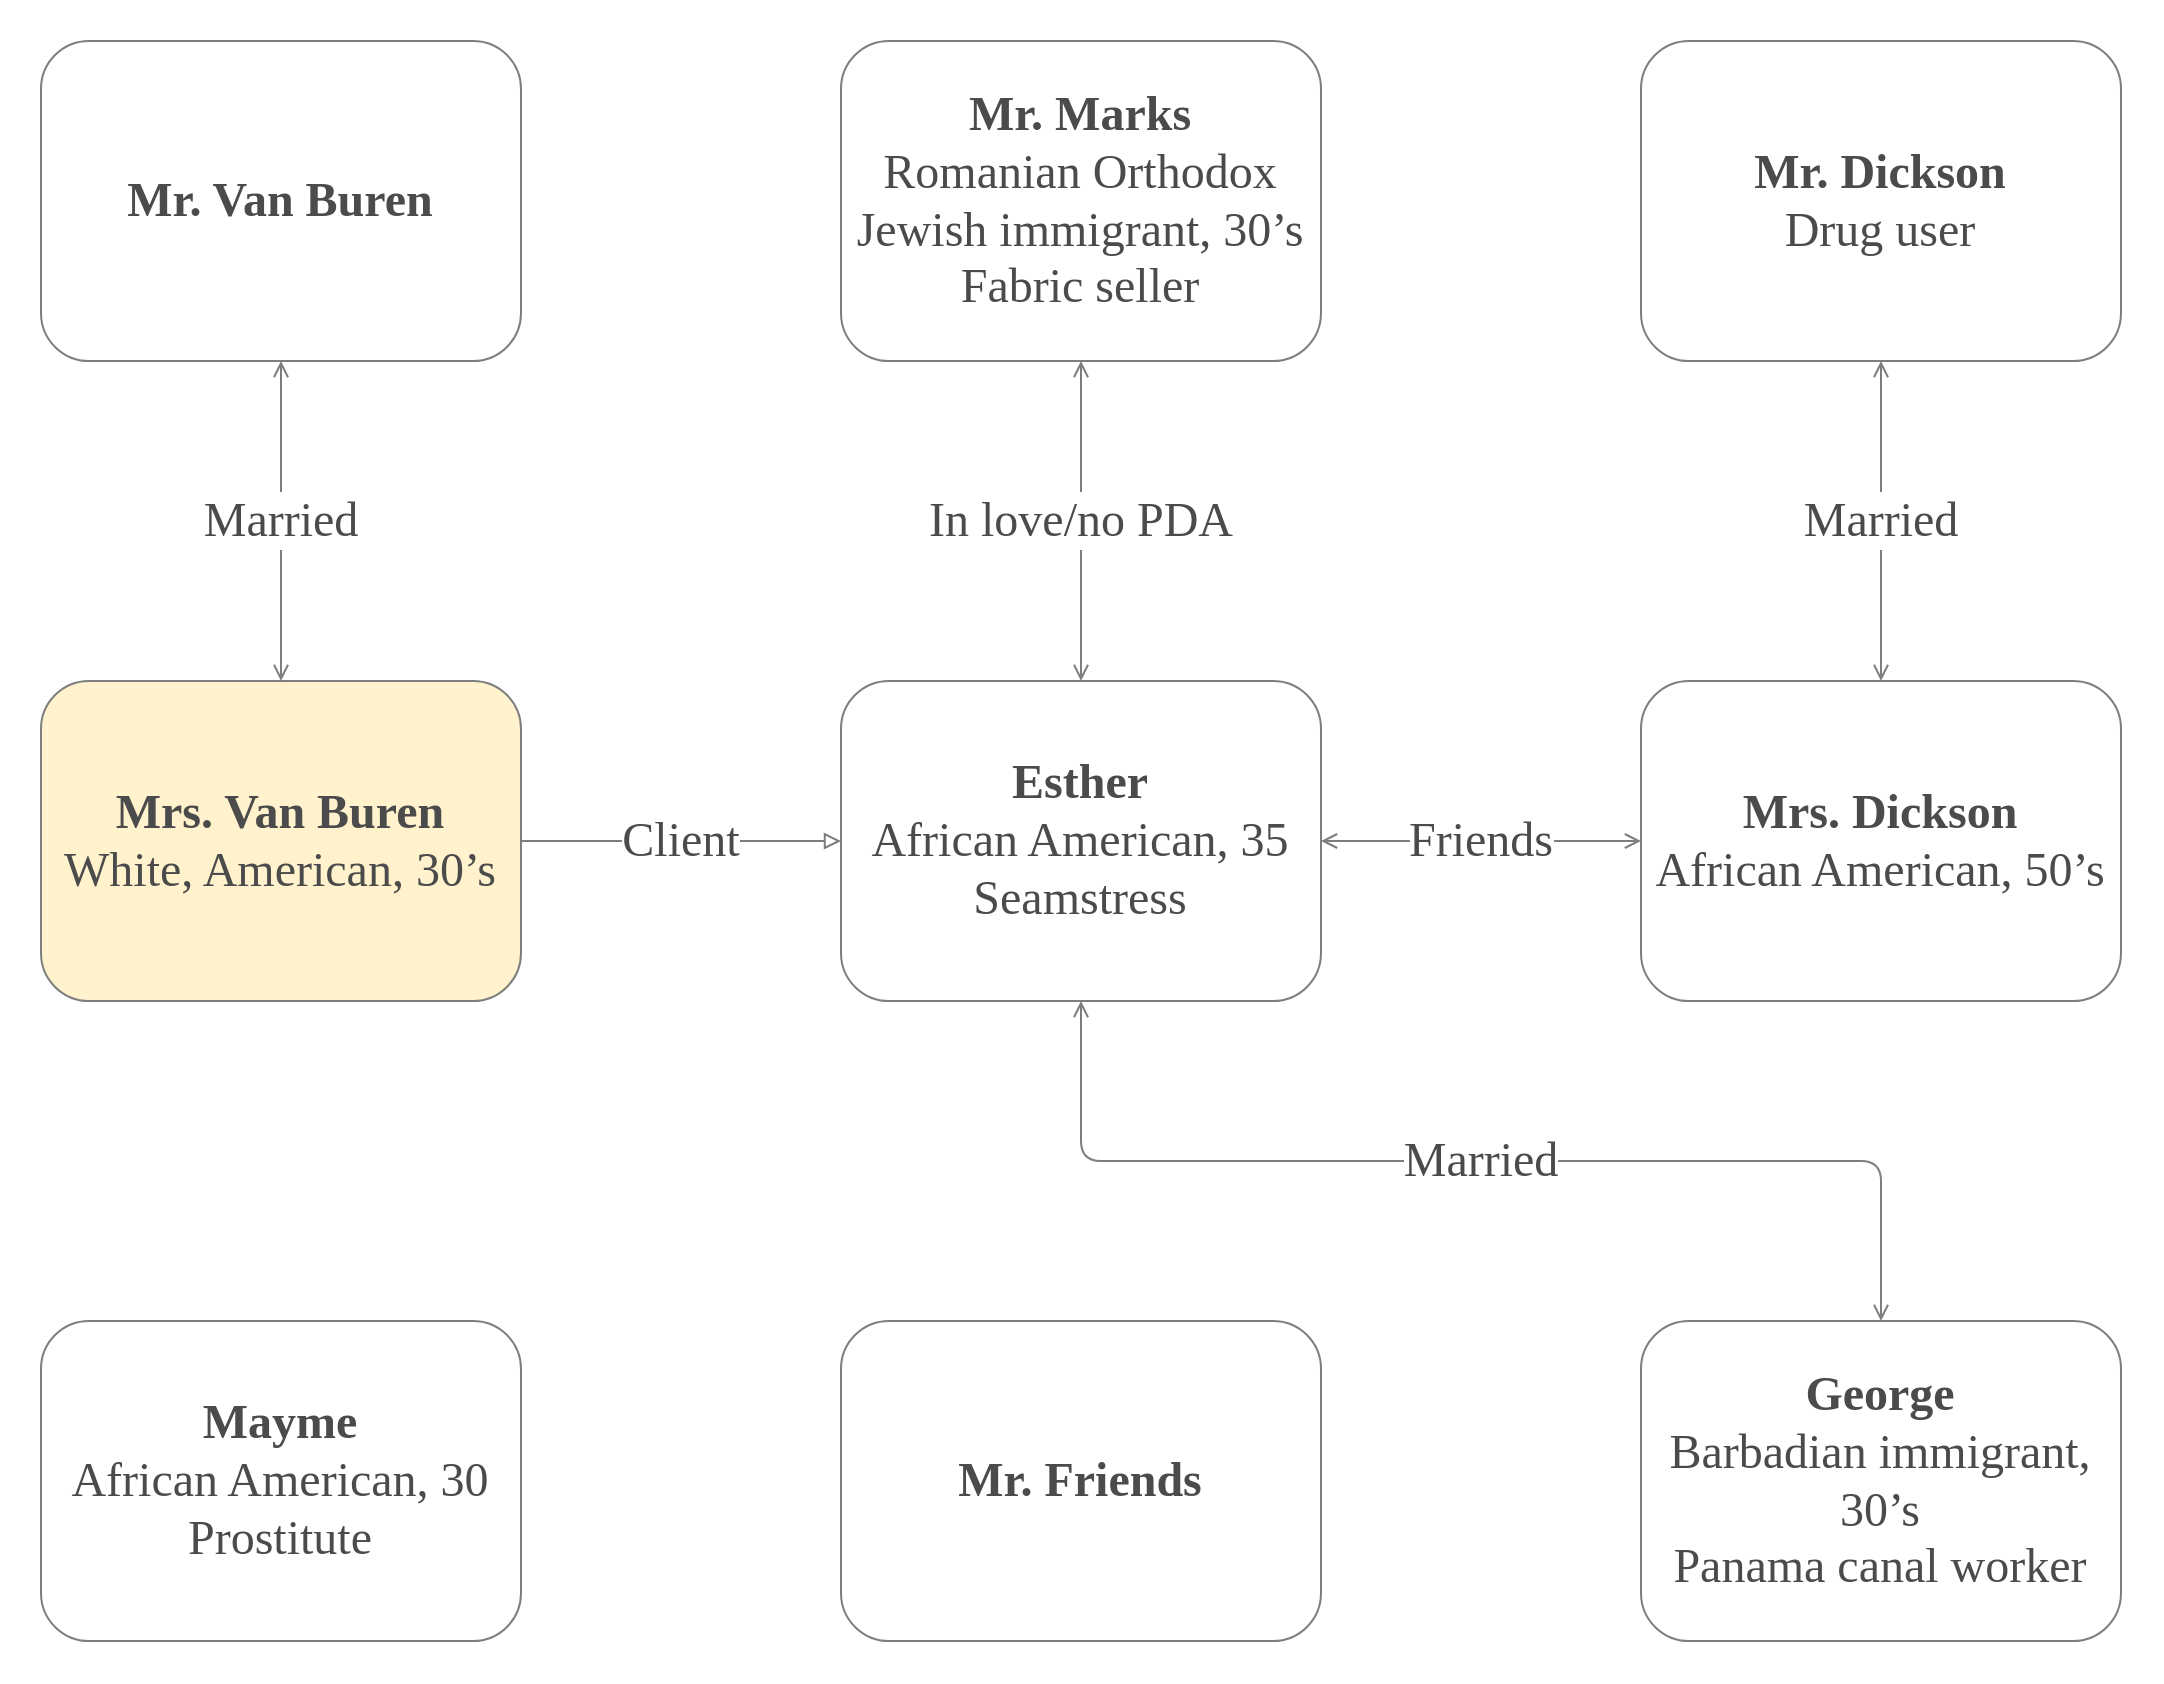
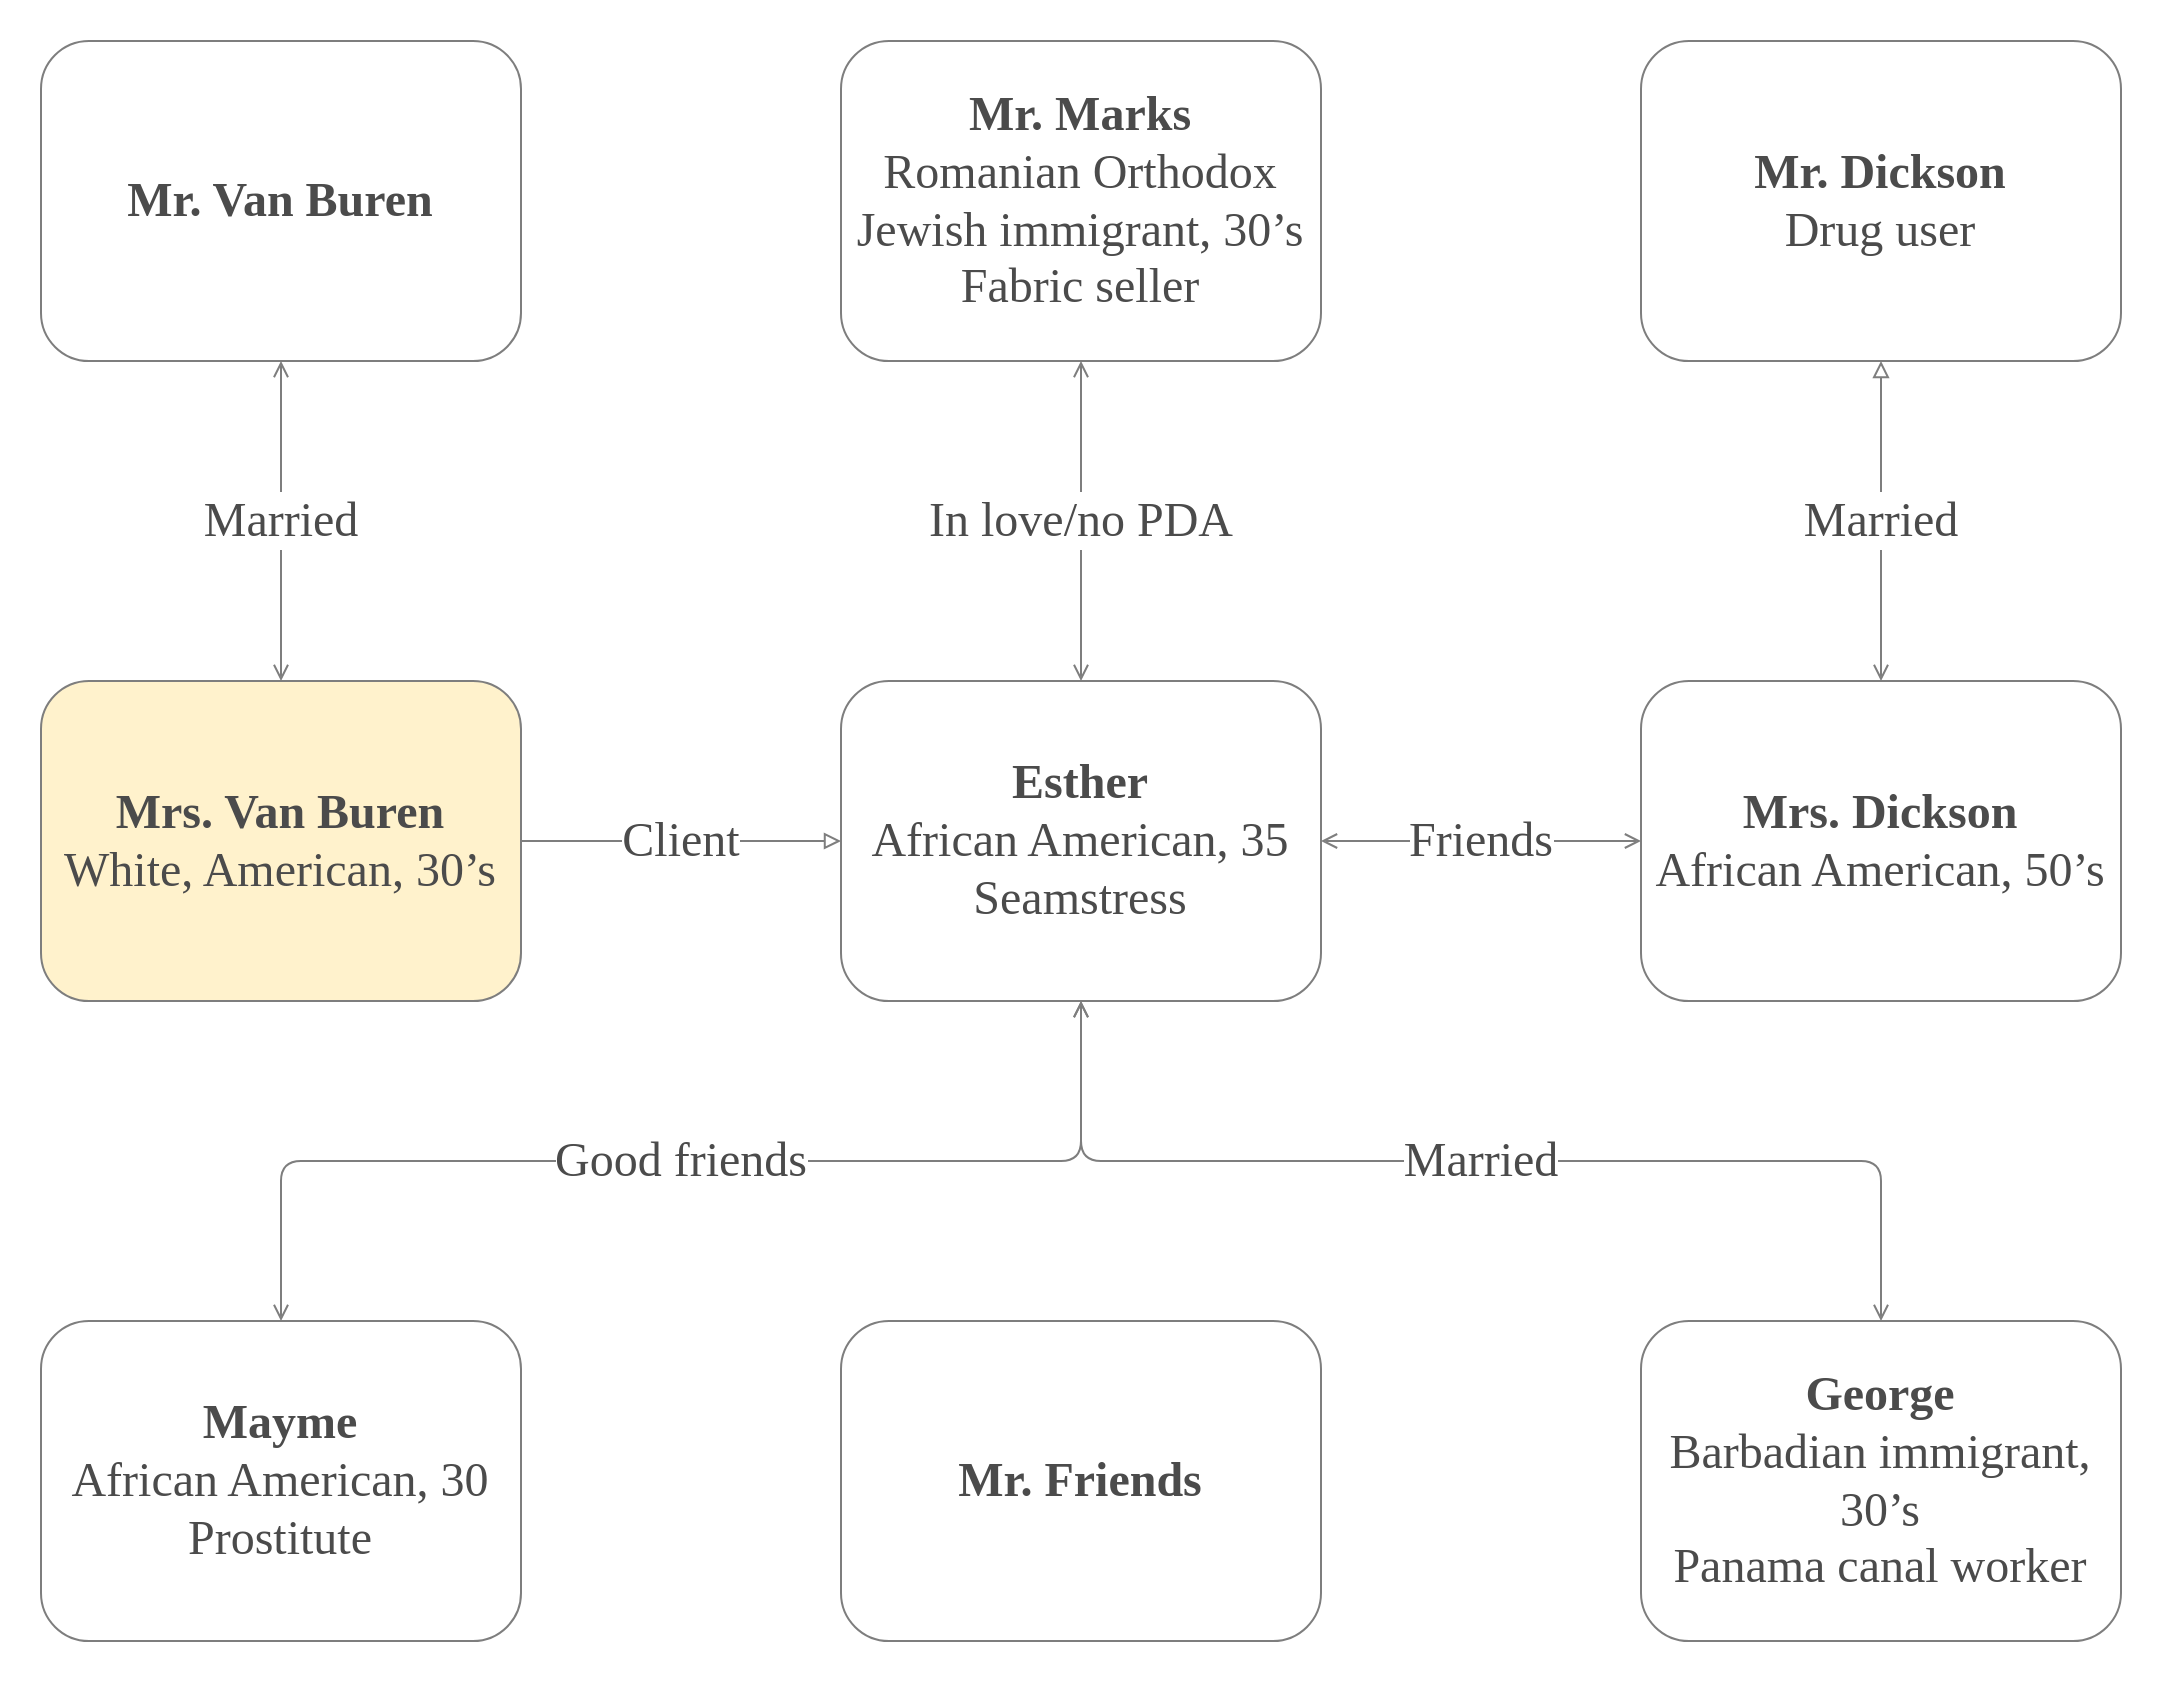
(1881, 372) -> (1881, 378)
none -> (351, 1161)
